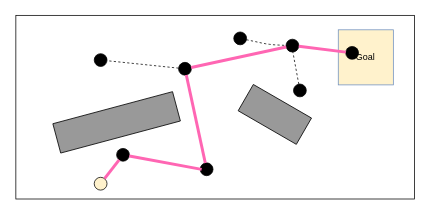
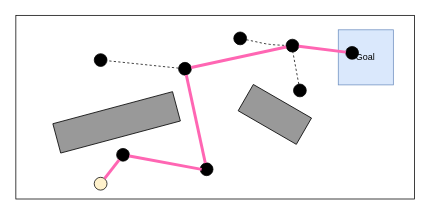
(366, 57) -> (366, 57)
